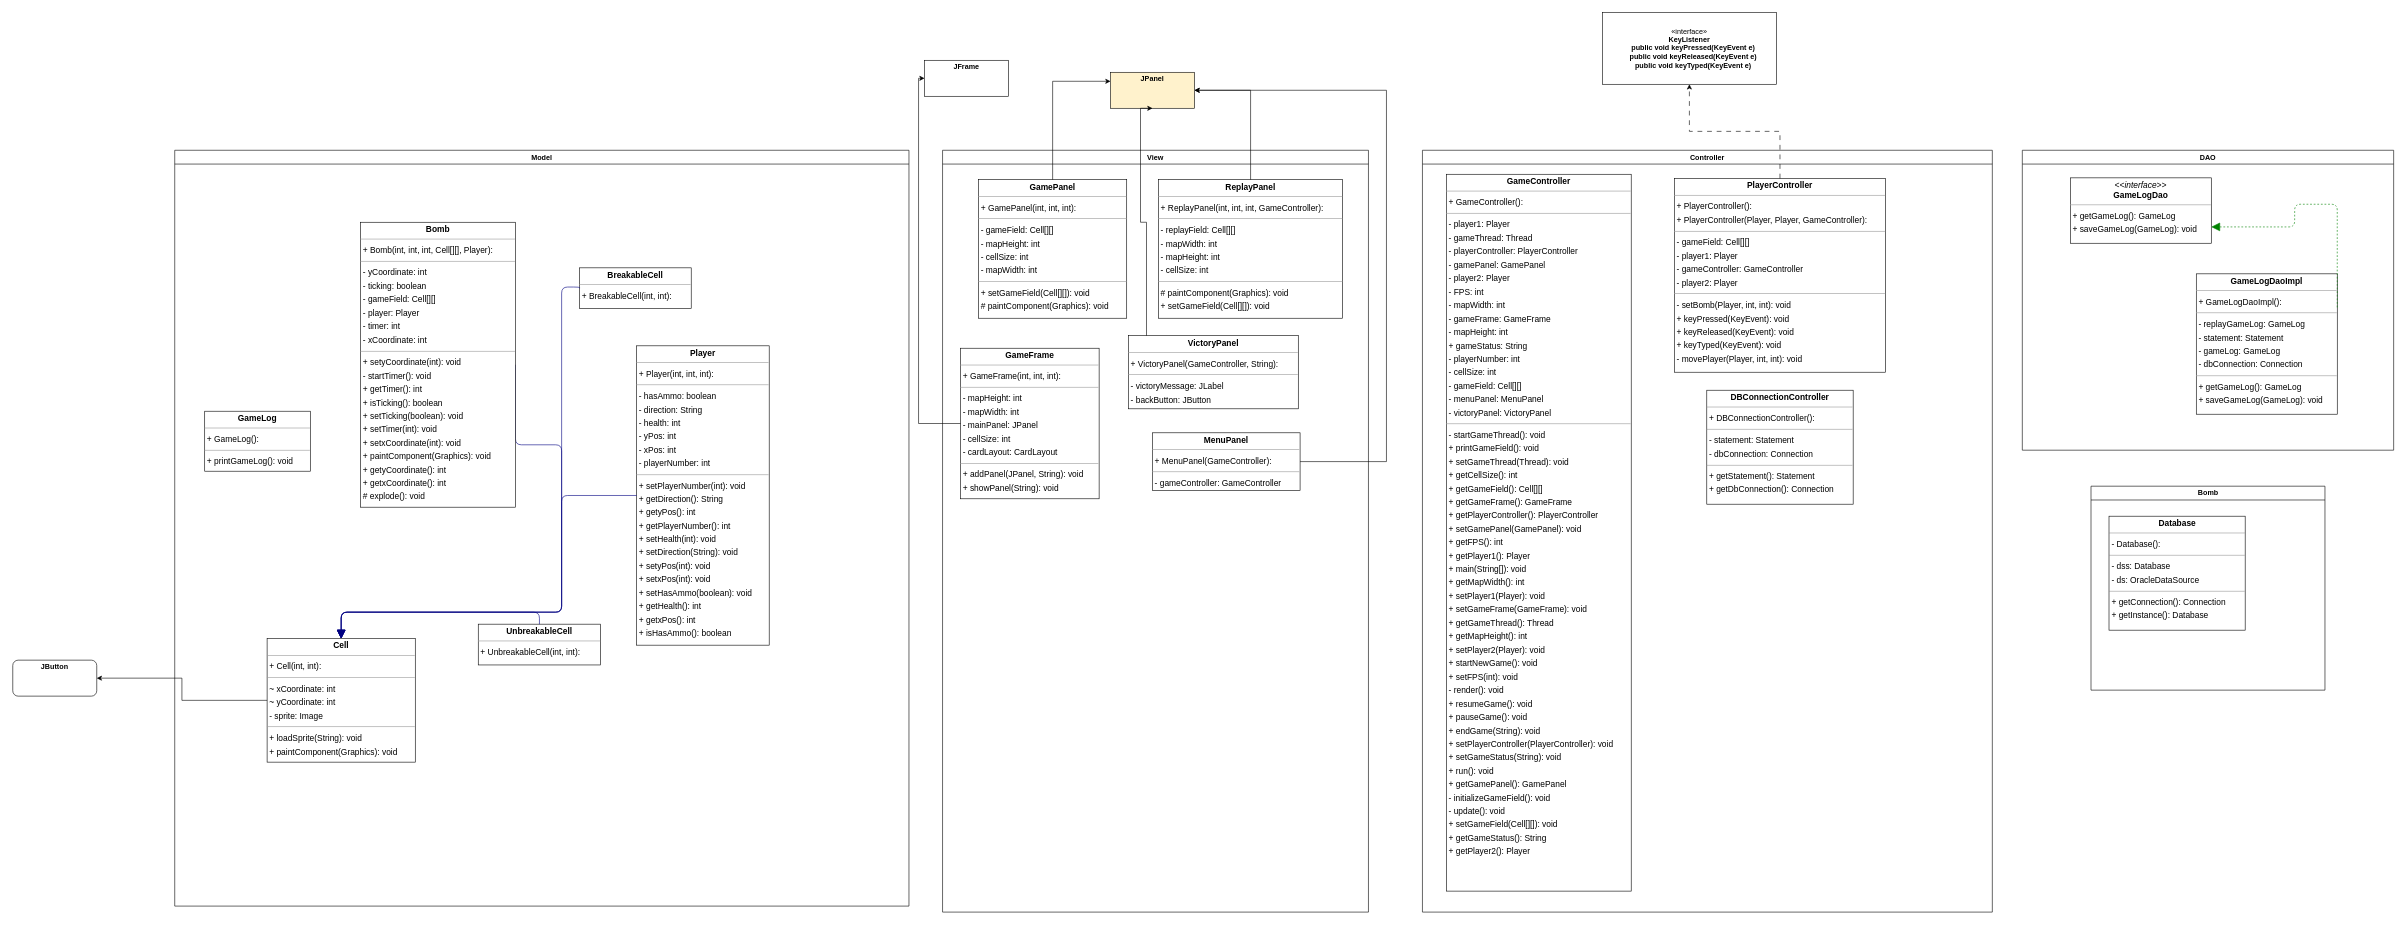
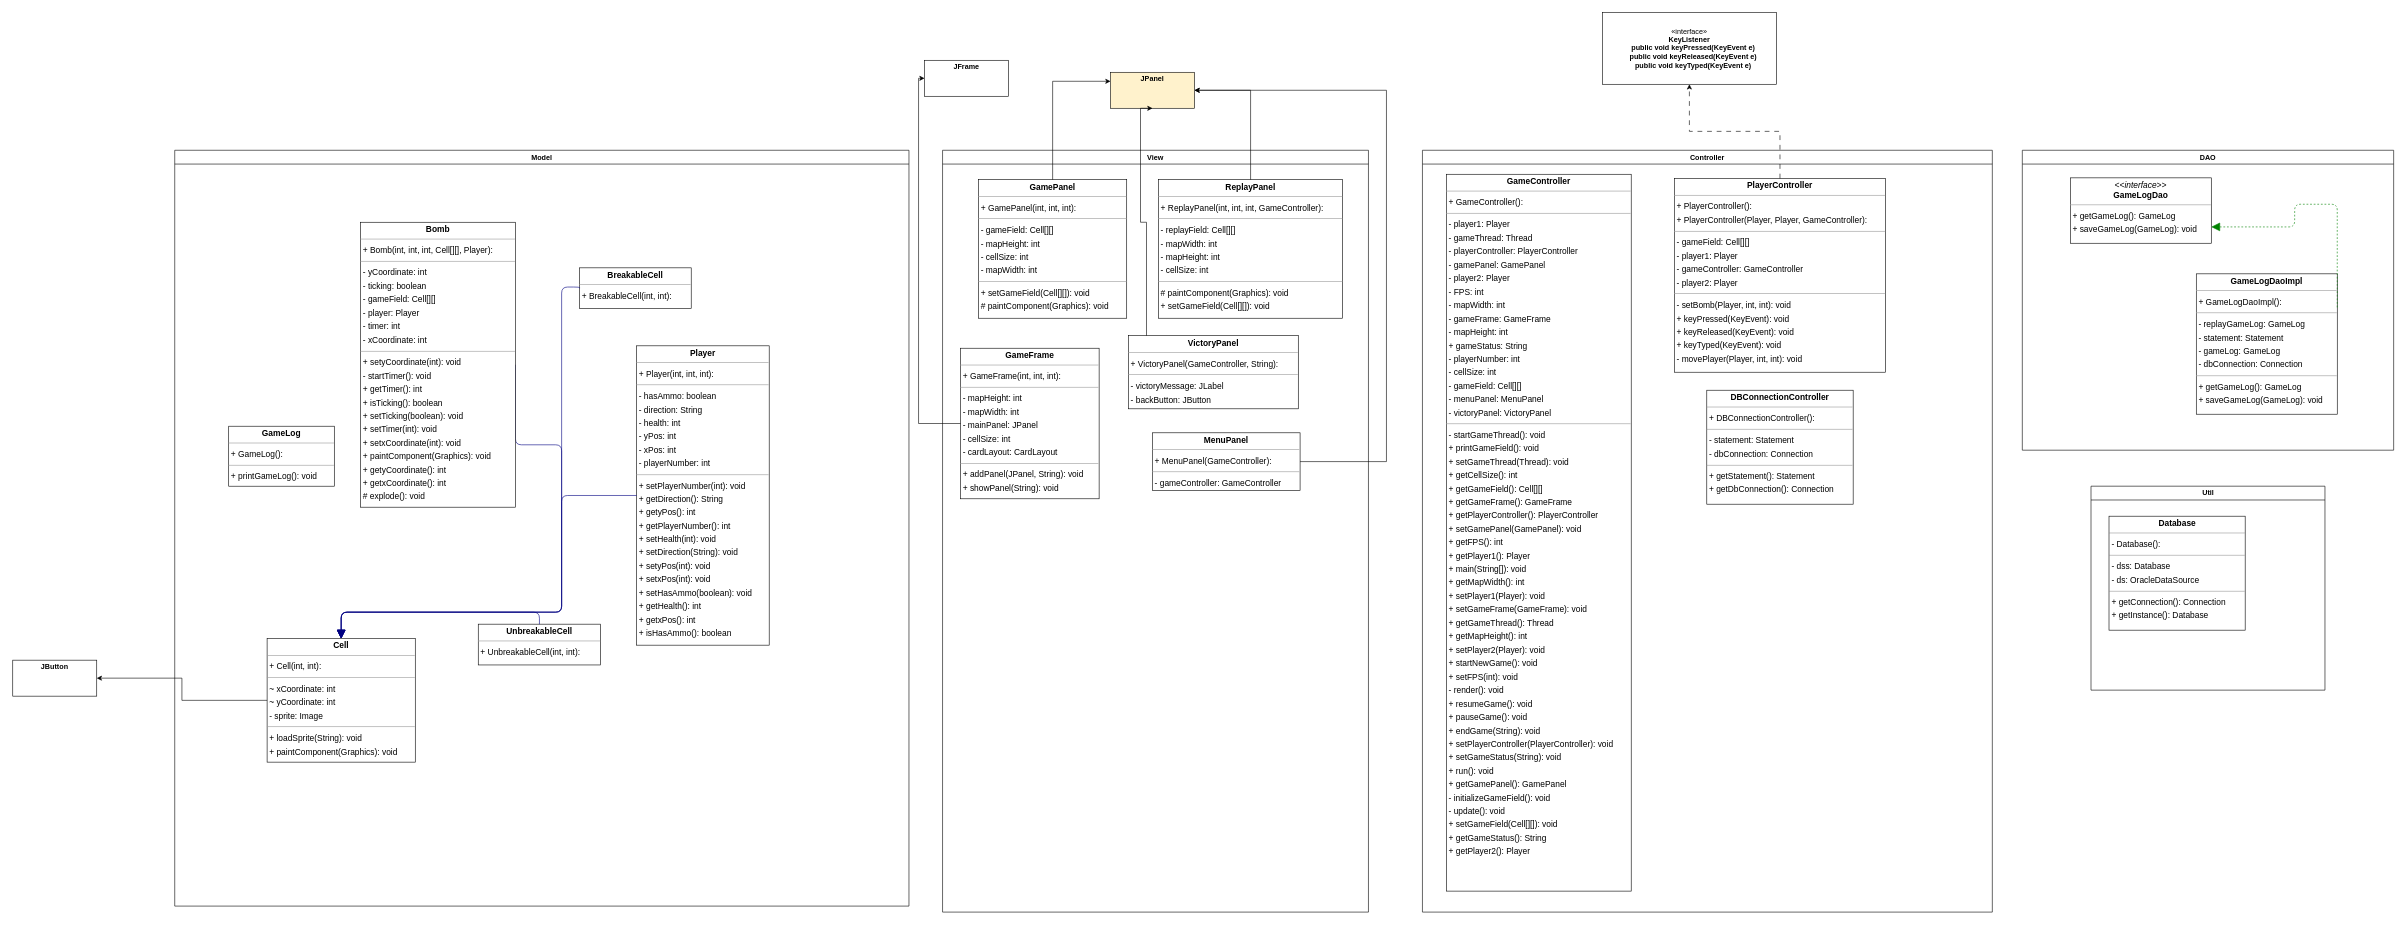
(257, 441) -> (281, 456)
(2208, 494) -> (2208, 494)
(54, 678) -> (54, 678)
